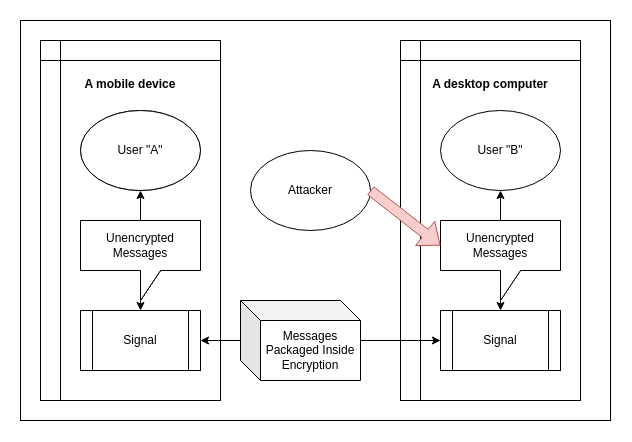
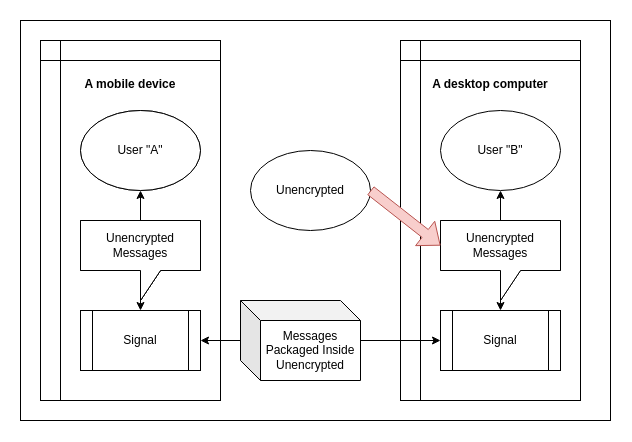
(311, 191) -> (311, 191)
(311, 351) -> (311, 351)
